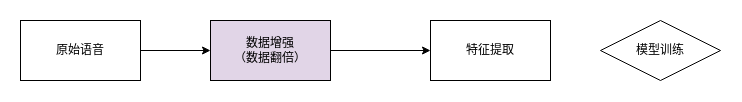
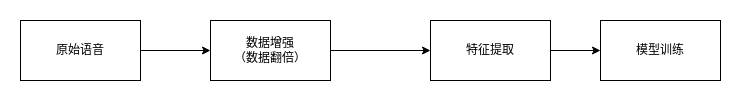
(271, 51) -> (271, 51)
none -> (572, 51)
(661, 51) -> (661, 51)
